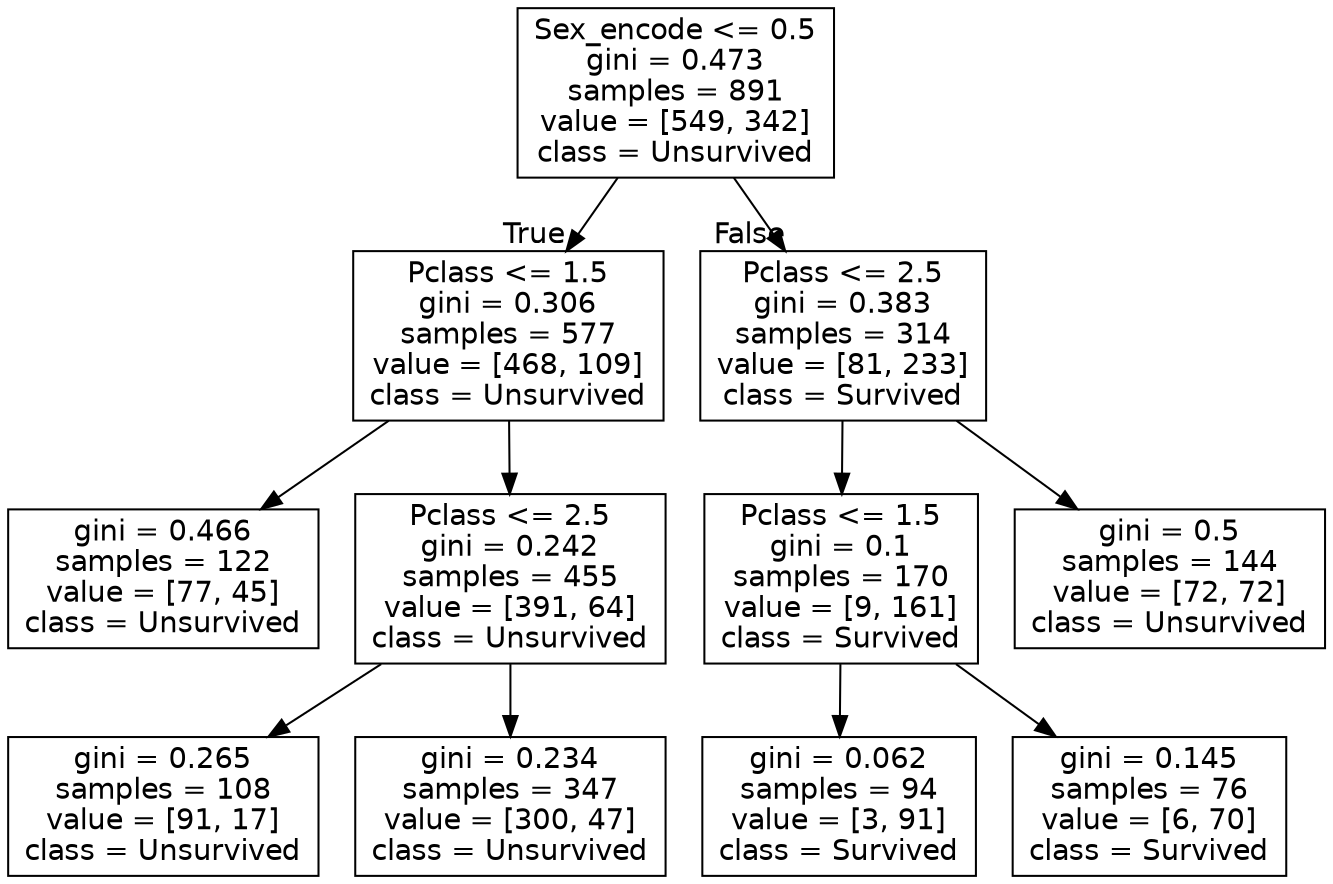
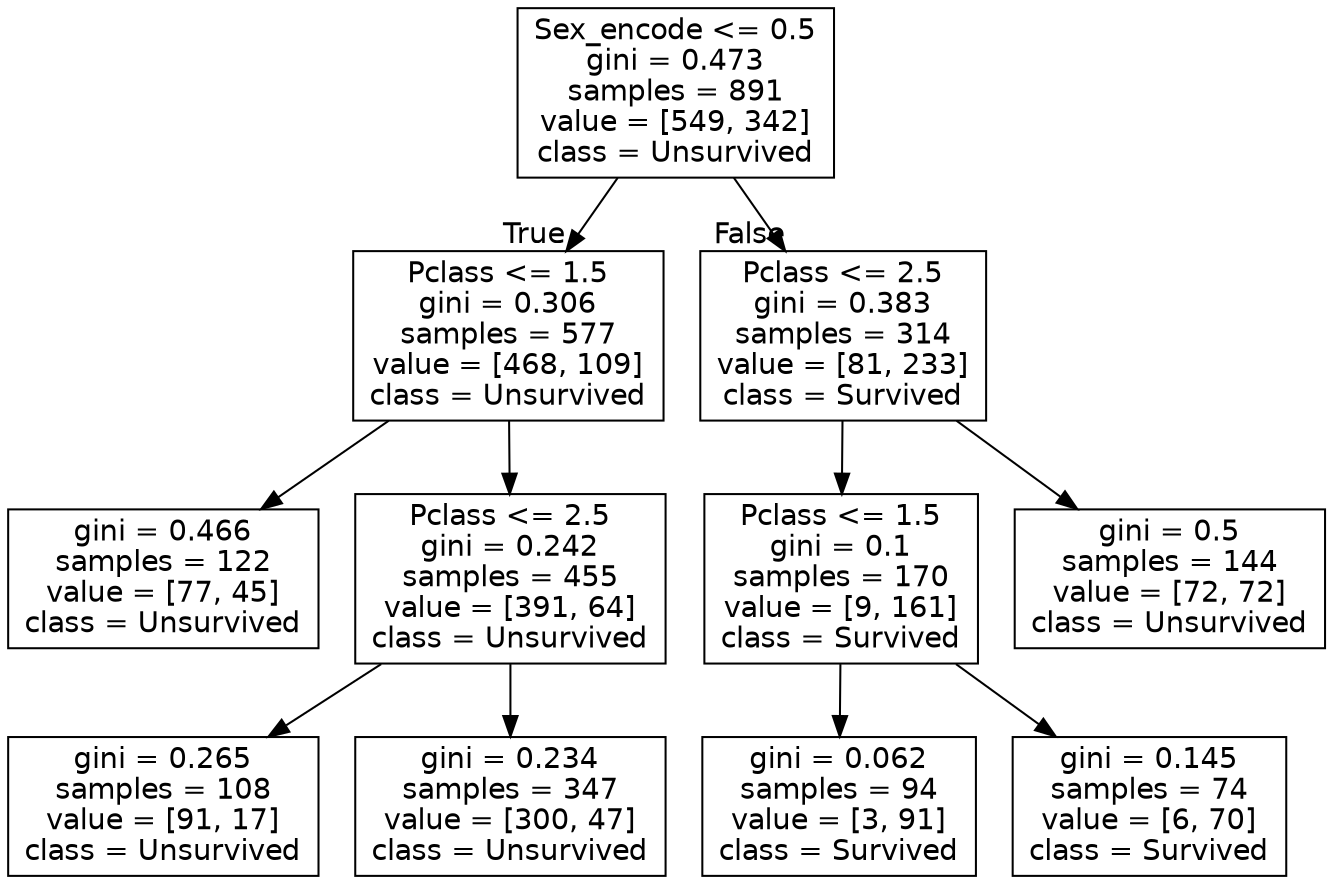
(1149, 806) -> (1149, 806)
